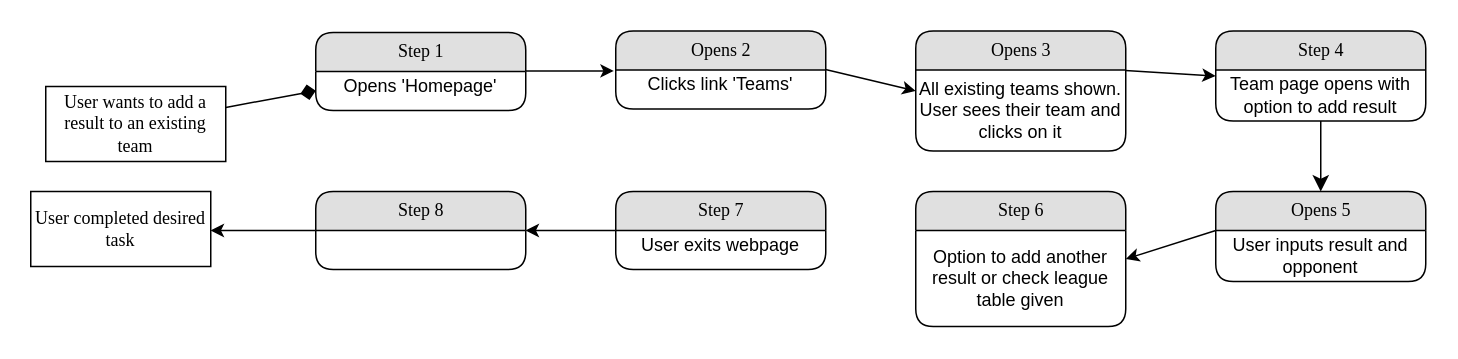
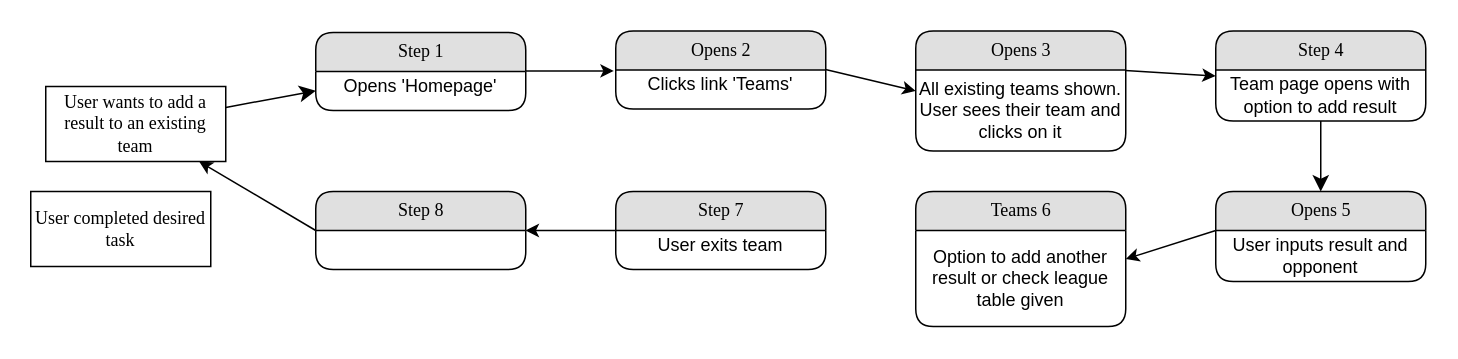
(300, 93) -> (301, 93)
(1022, 211) -> (1022, 211)
(267, 230) -> (261, 198)
(721, 245) -> (721, 245)
